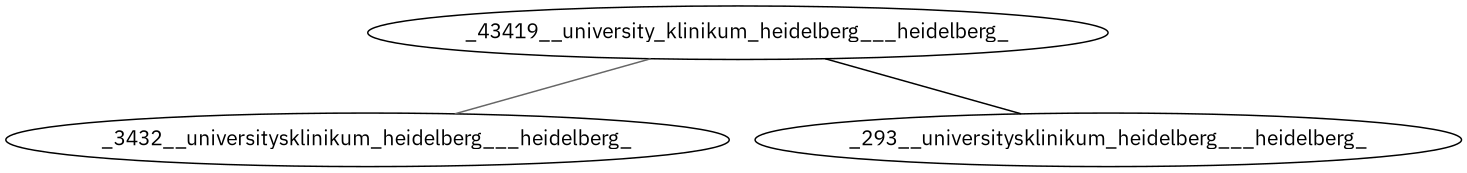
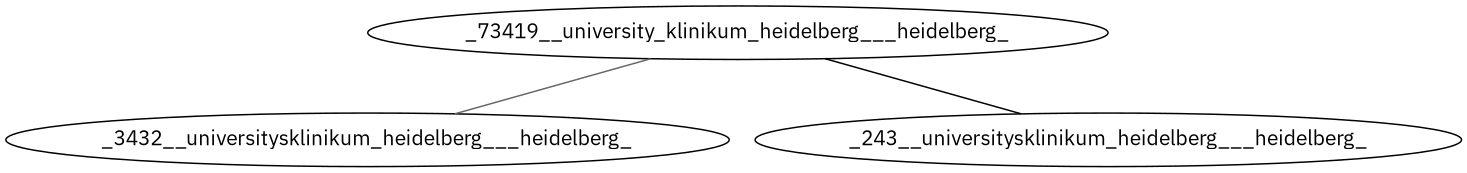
(738, 33) -> (738, 33)
(1108, 140) -> (1108, 140)
